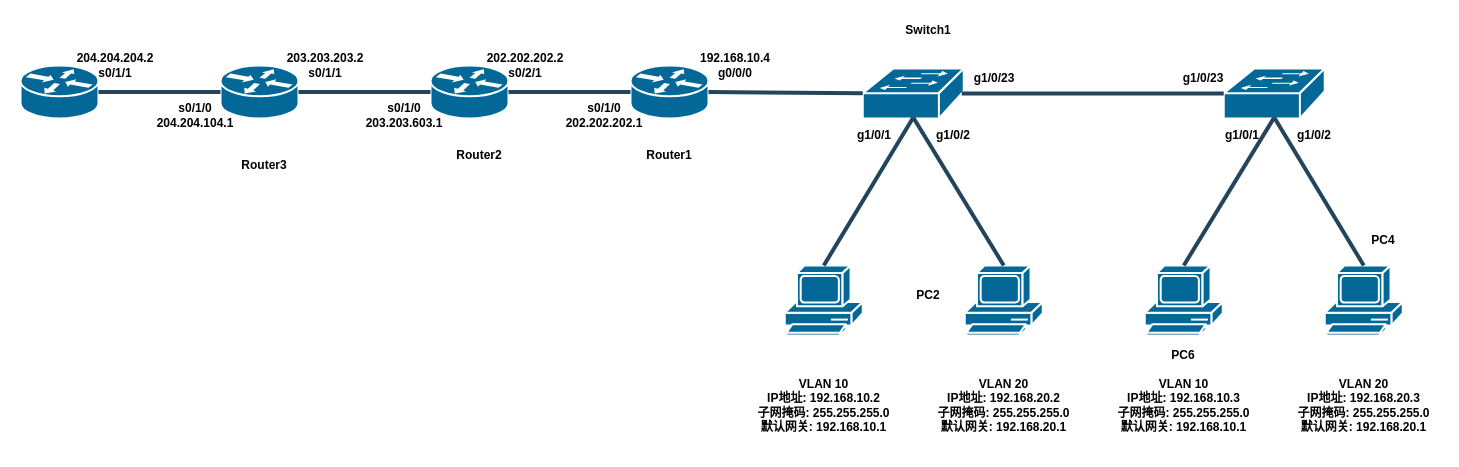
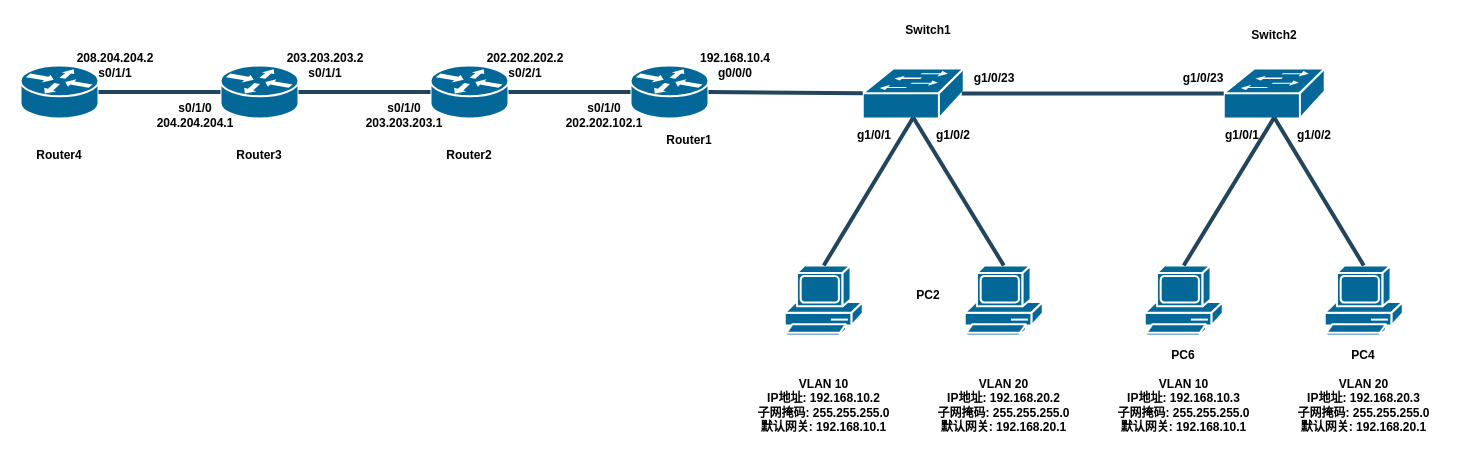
none -> (1274, 36)
(116, 66) -> (116, 66)
(196, 116) -> (196, 116)
(405, 116) -> (405, 116)
(605, 116) -> (605, 116)
none -> (60, 156)
(480, 156) -> (470, 156)
(670, 156) -> (690, 141)
(265, 166) -> (260, 156)
(1384, 241) -> (1364, 356)
